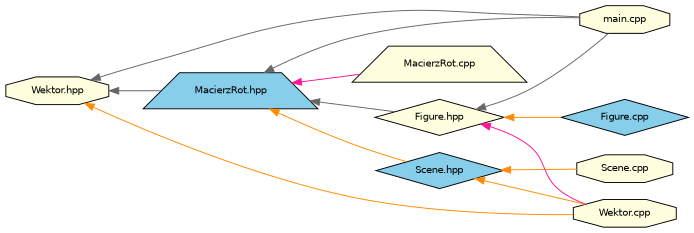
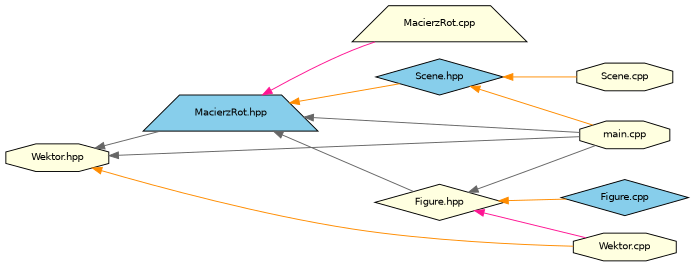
(535, 193) -> (536, 107)
